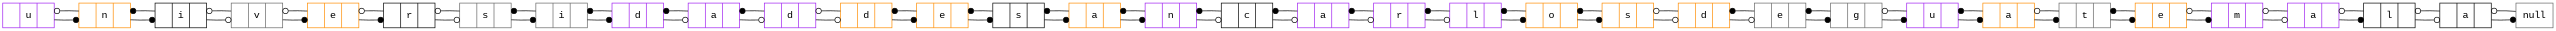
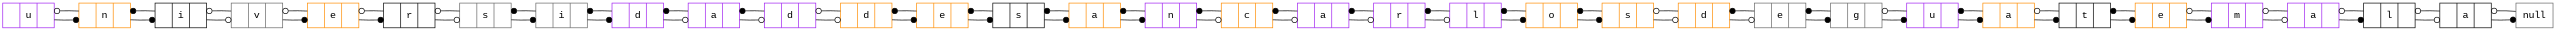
(1247, 15) -> (1247, 15)
(2085, 15) -> (2085, 15)
